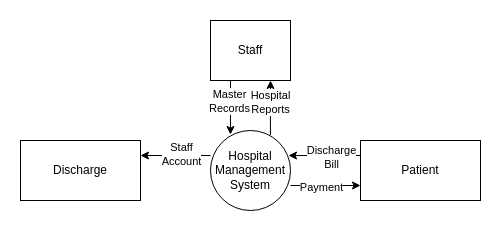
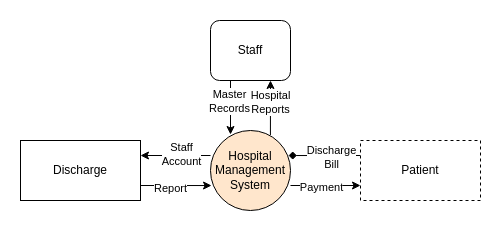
(251, 51) -> (251, 51)
(297, 156) -> (297, 156)
(251, 171) -> (251, 171)
(421, 171) -> (421, 171)
none -> (173, 186)
